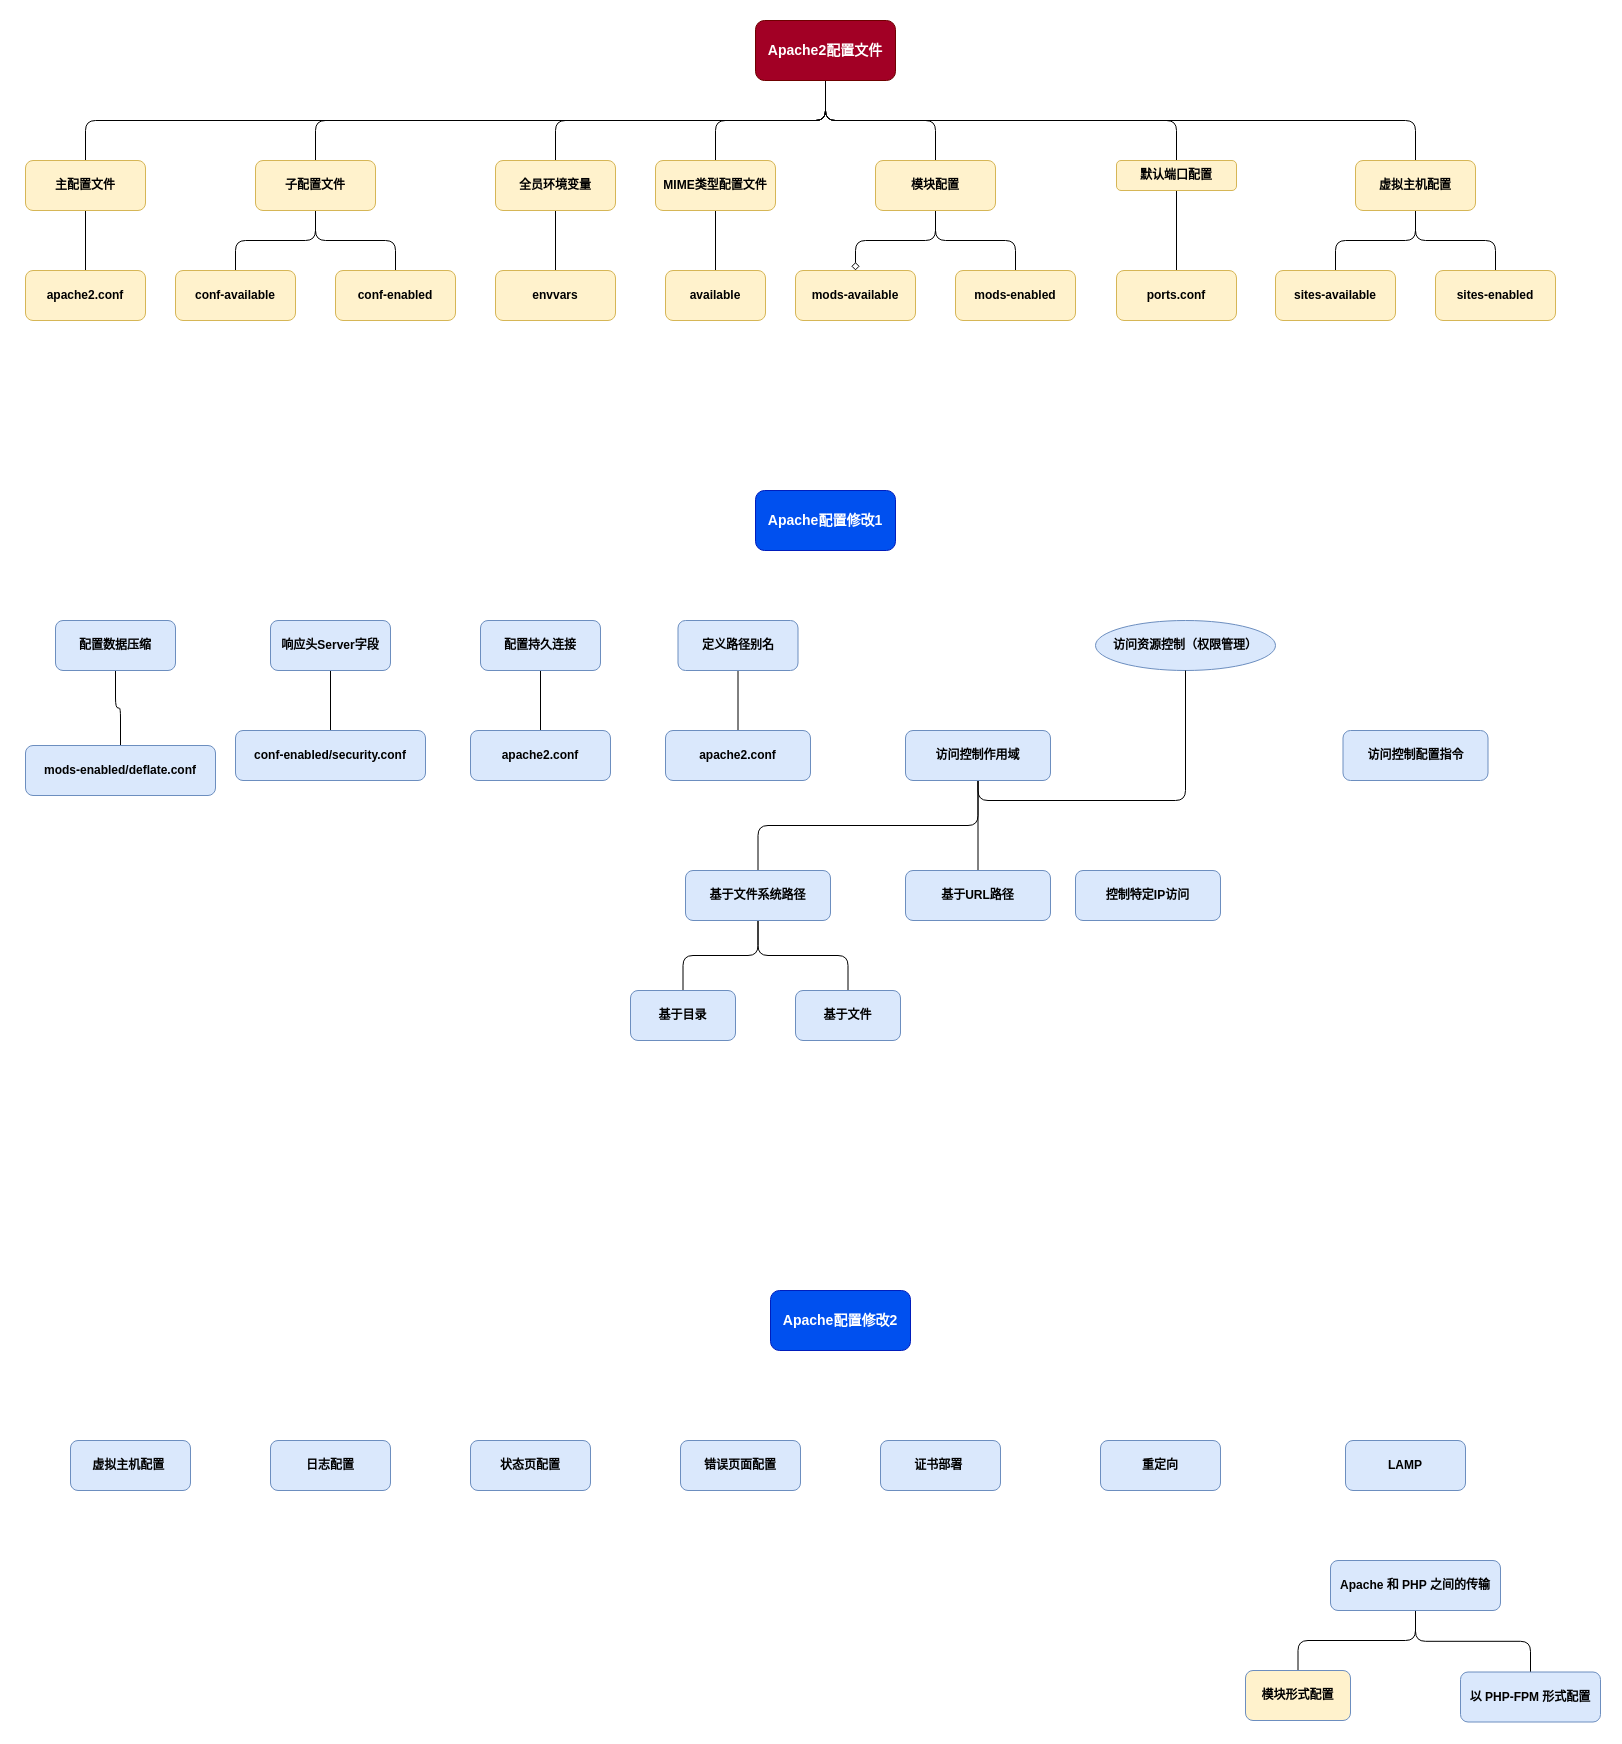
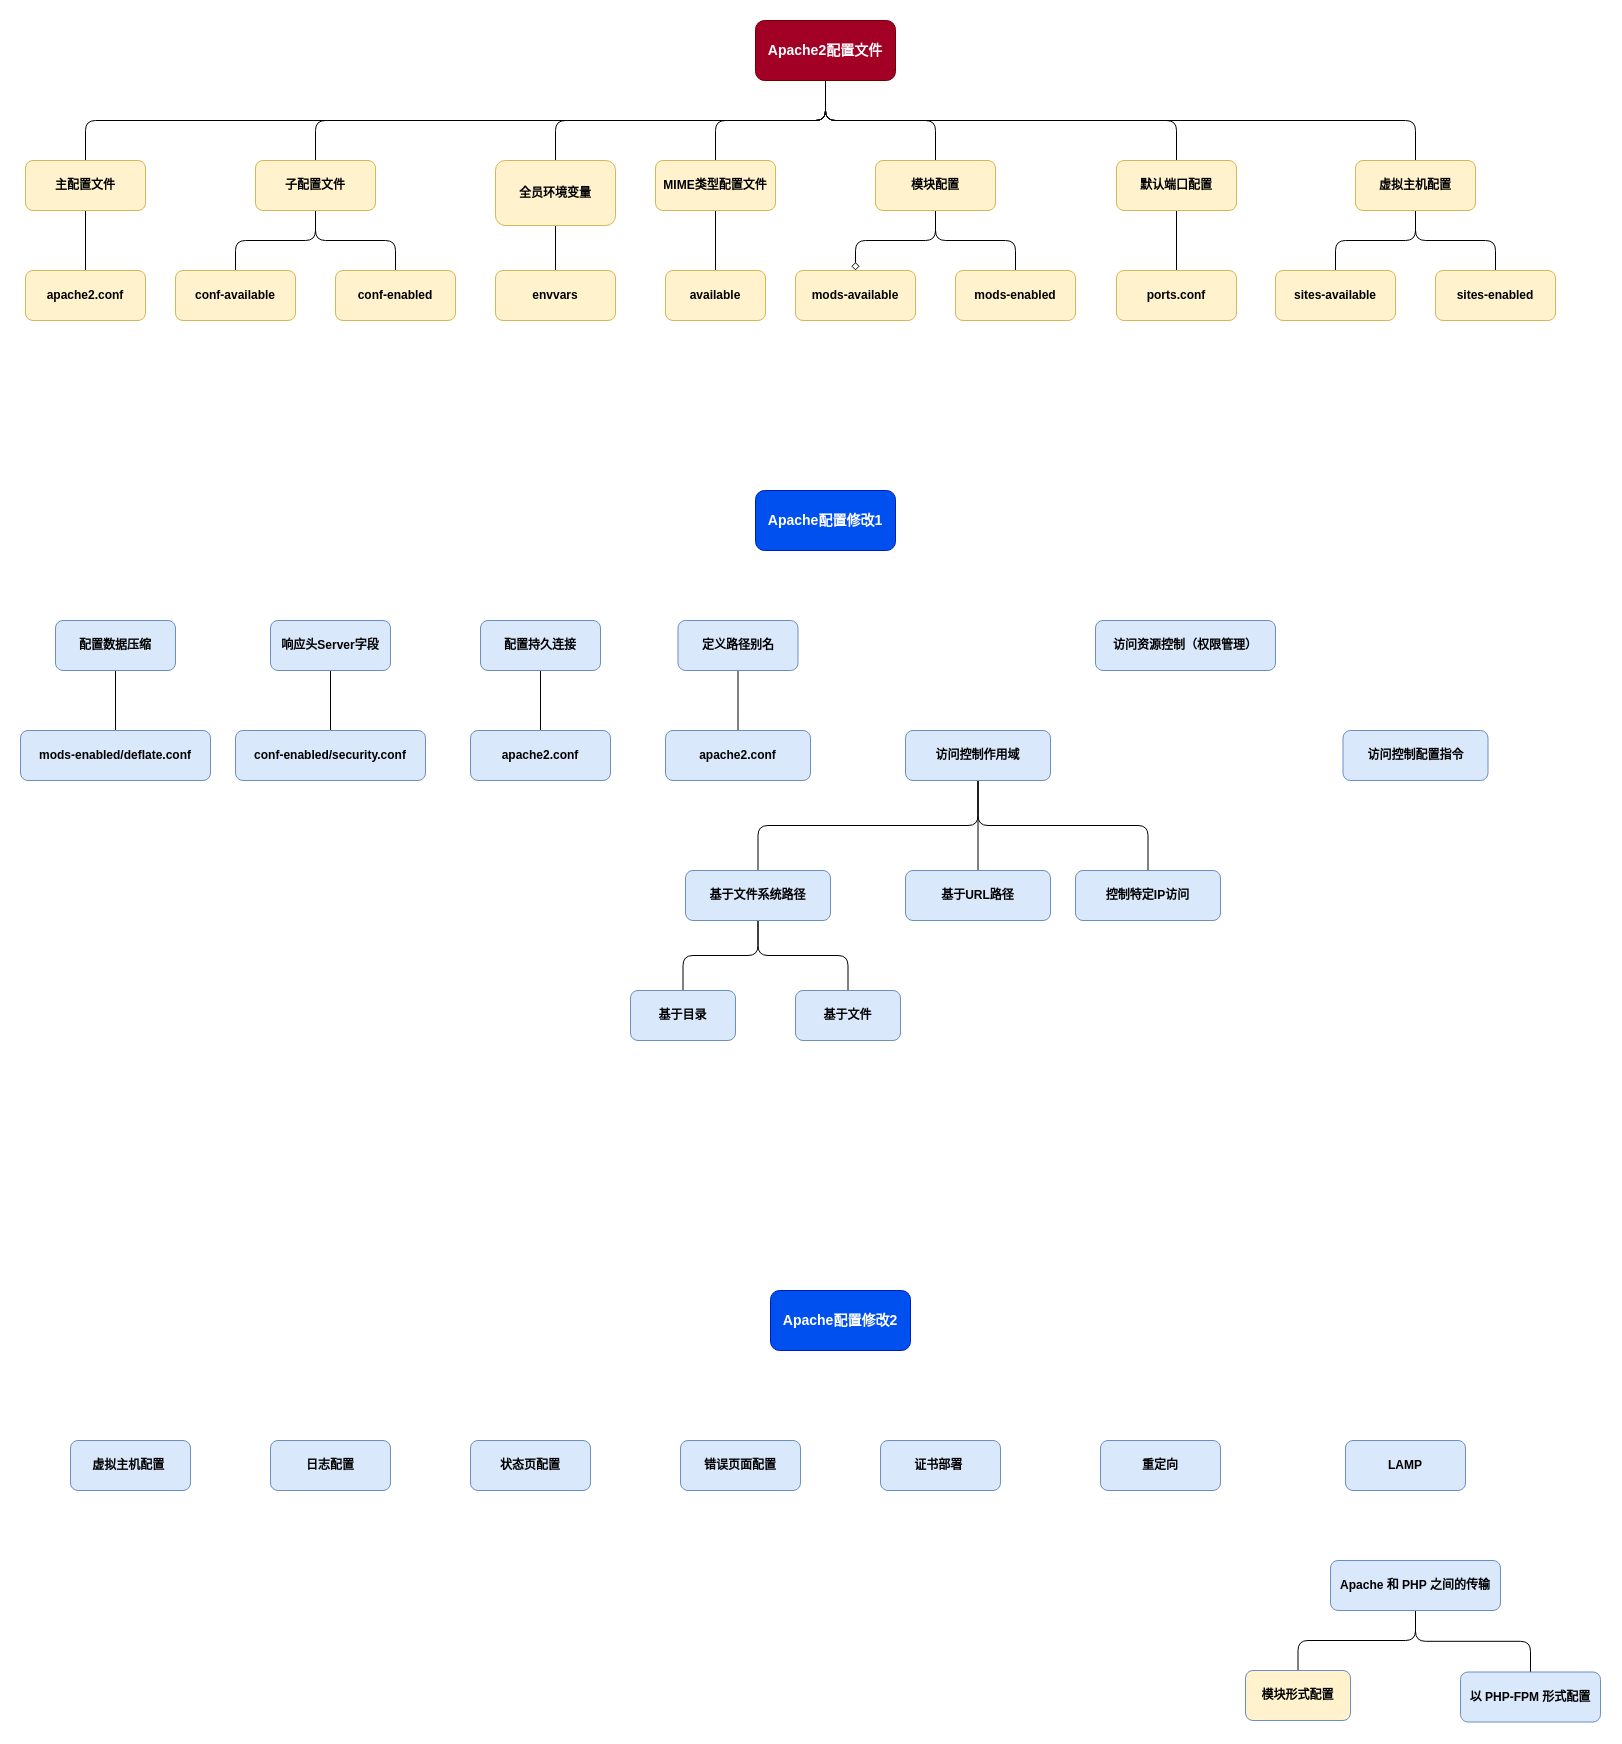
(1177, 176) -> (1177, 186)
(556, 186) -> (556, 193)
(1186, 646) -> (1186, 646)
(121, 771) -> (116, 756)
(1143, 801) -> (1082, 826)
